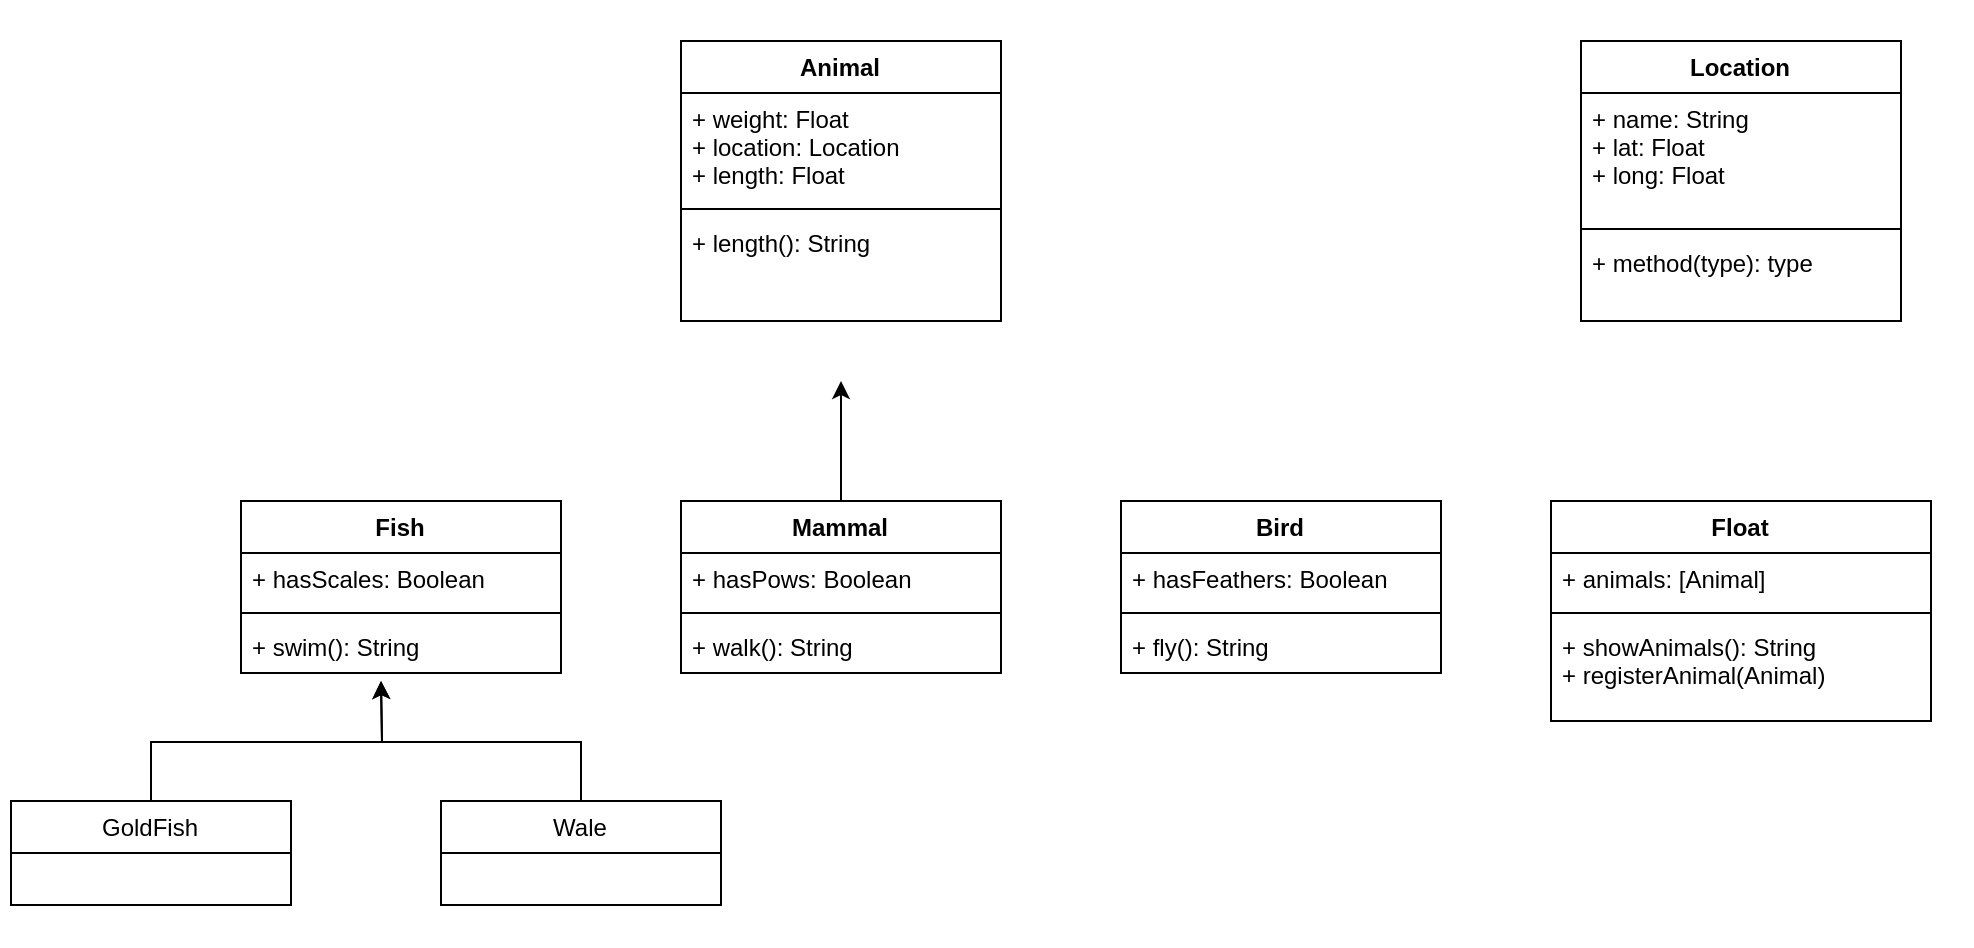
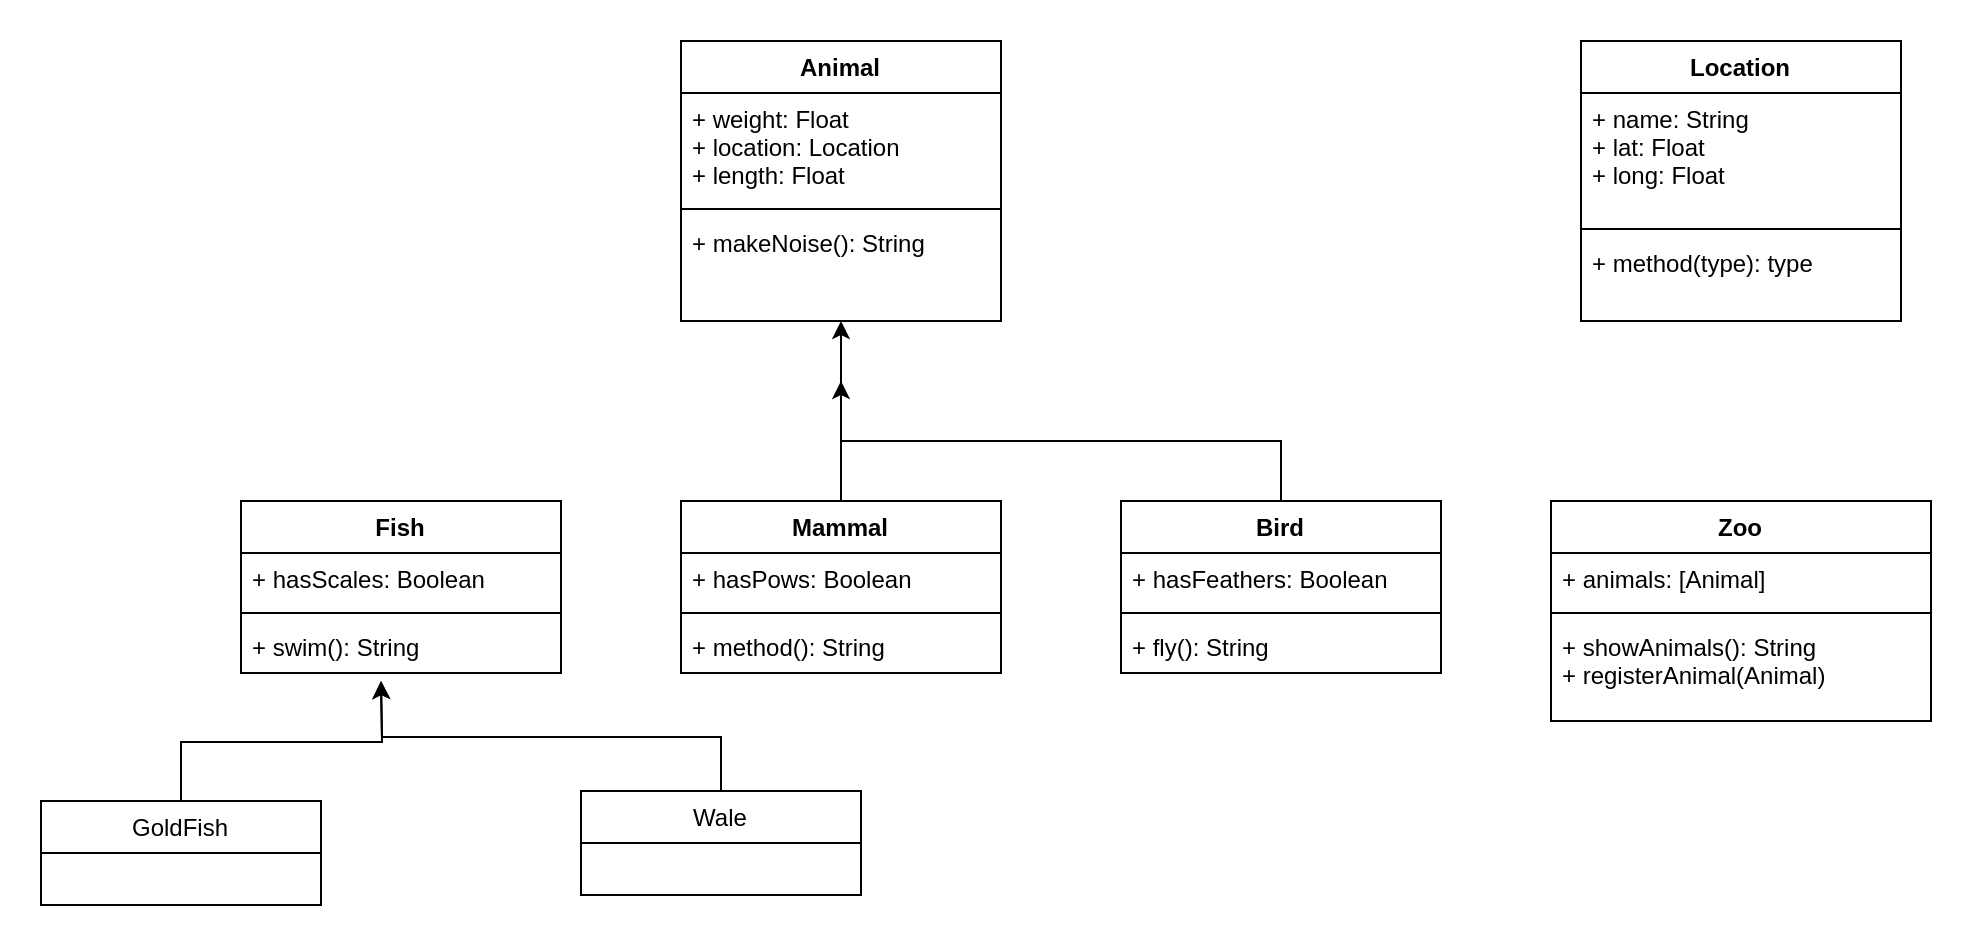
(797, 244) -> (818, 244)
none -> (1093, 441)
(1740, 528) -> (1740, 528)
(784, 648) -> (800, 648)
(151, 853) -> (181, 853)
(581, 853) -> (721, 843)
